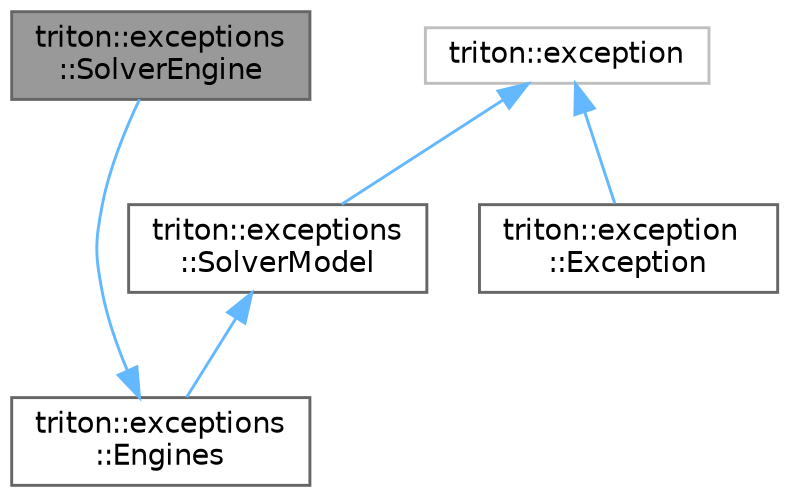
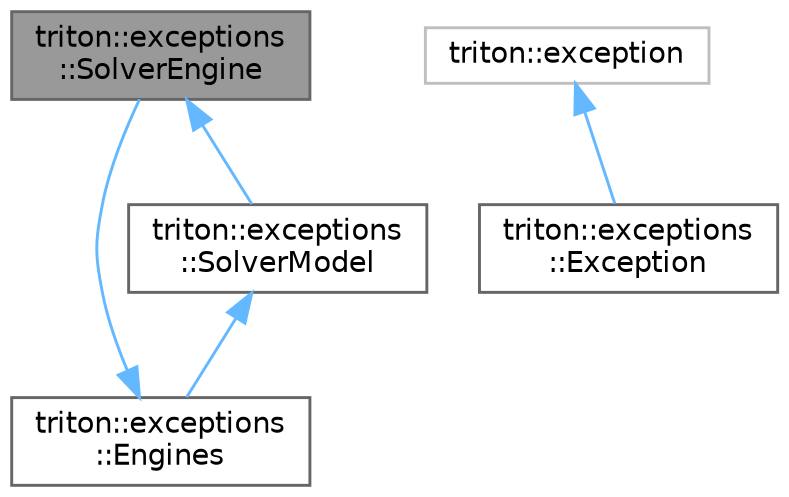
(423, 152) -> (227, 165)
(629, 249) -> (629, 249)
